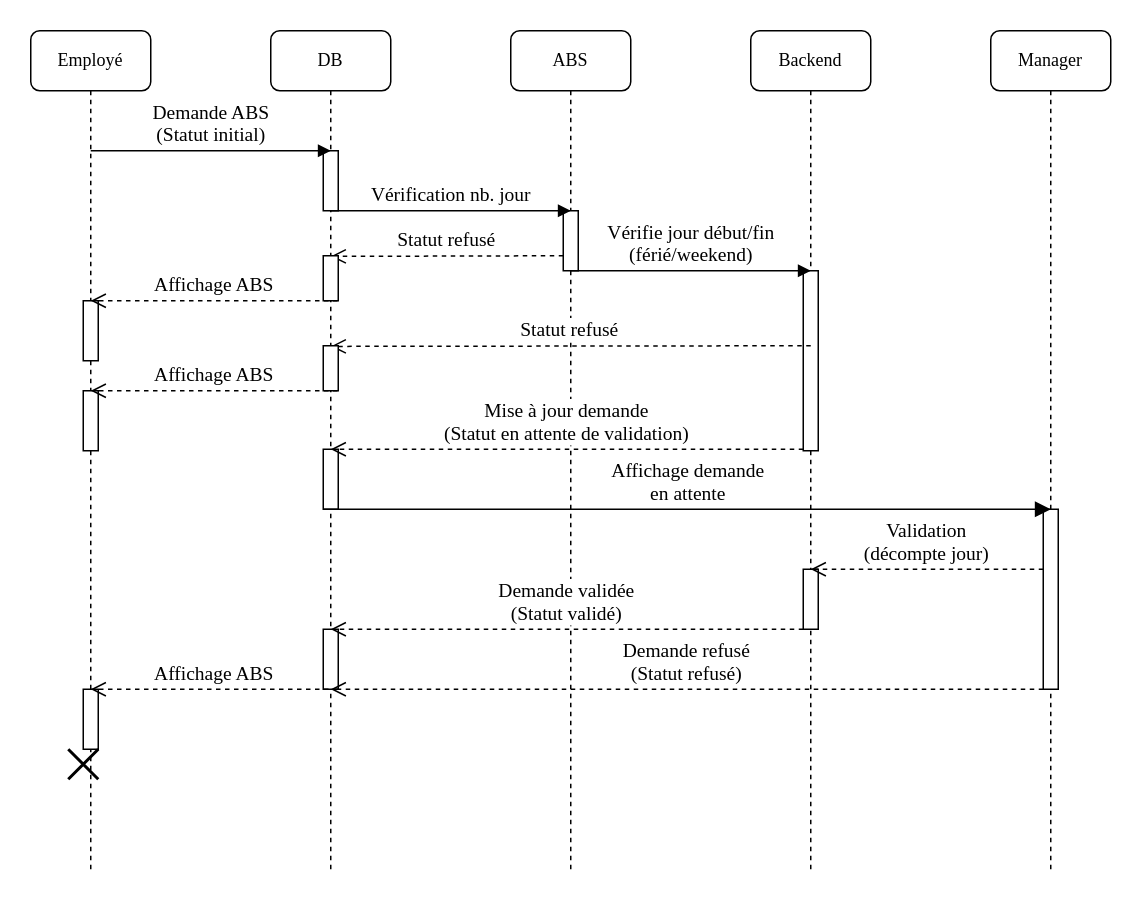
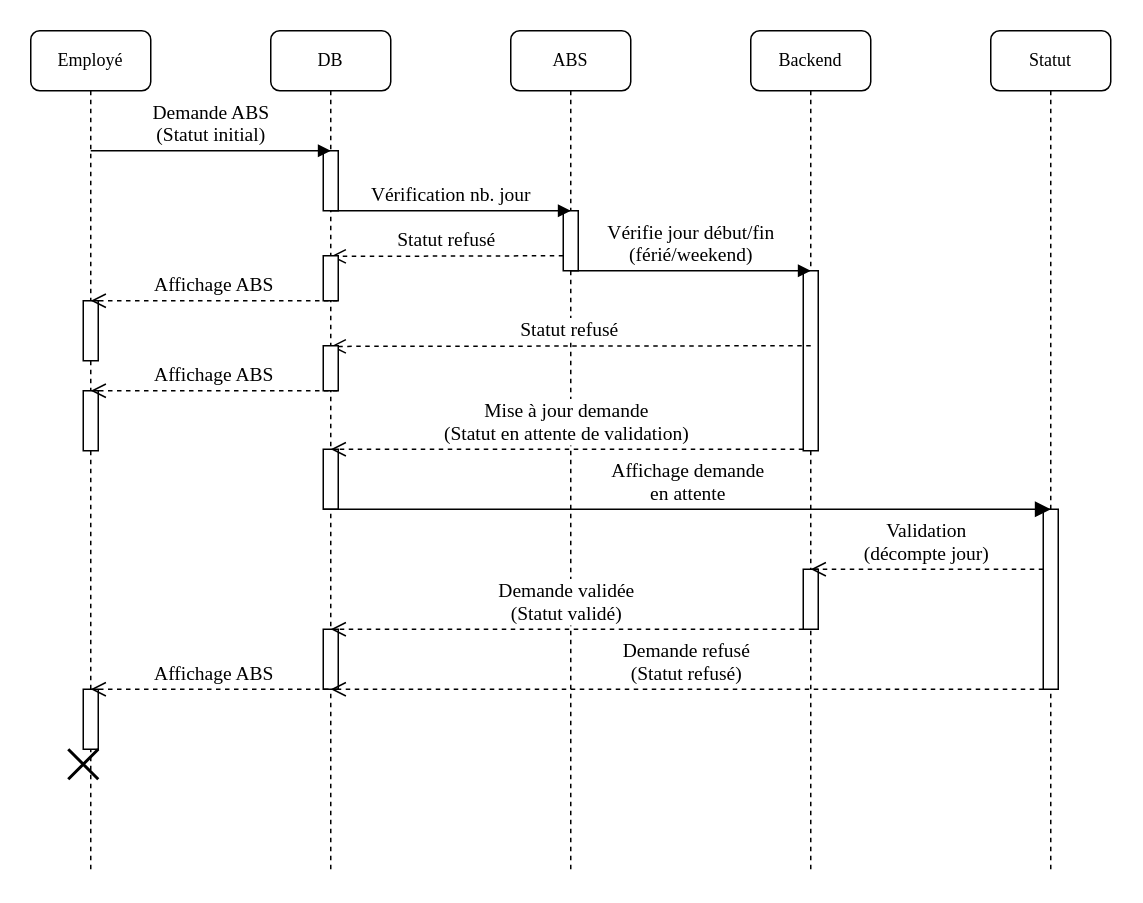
(1051, 61) -> (1051, 61)
